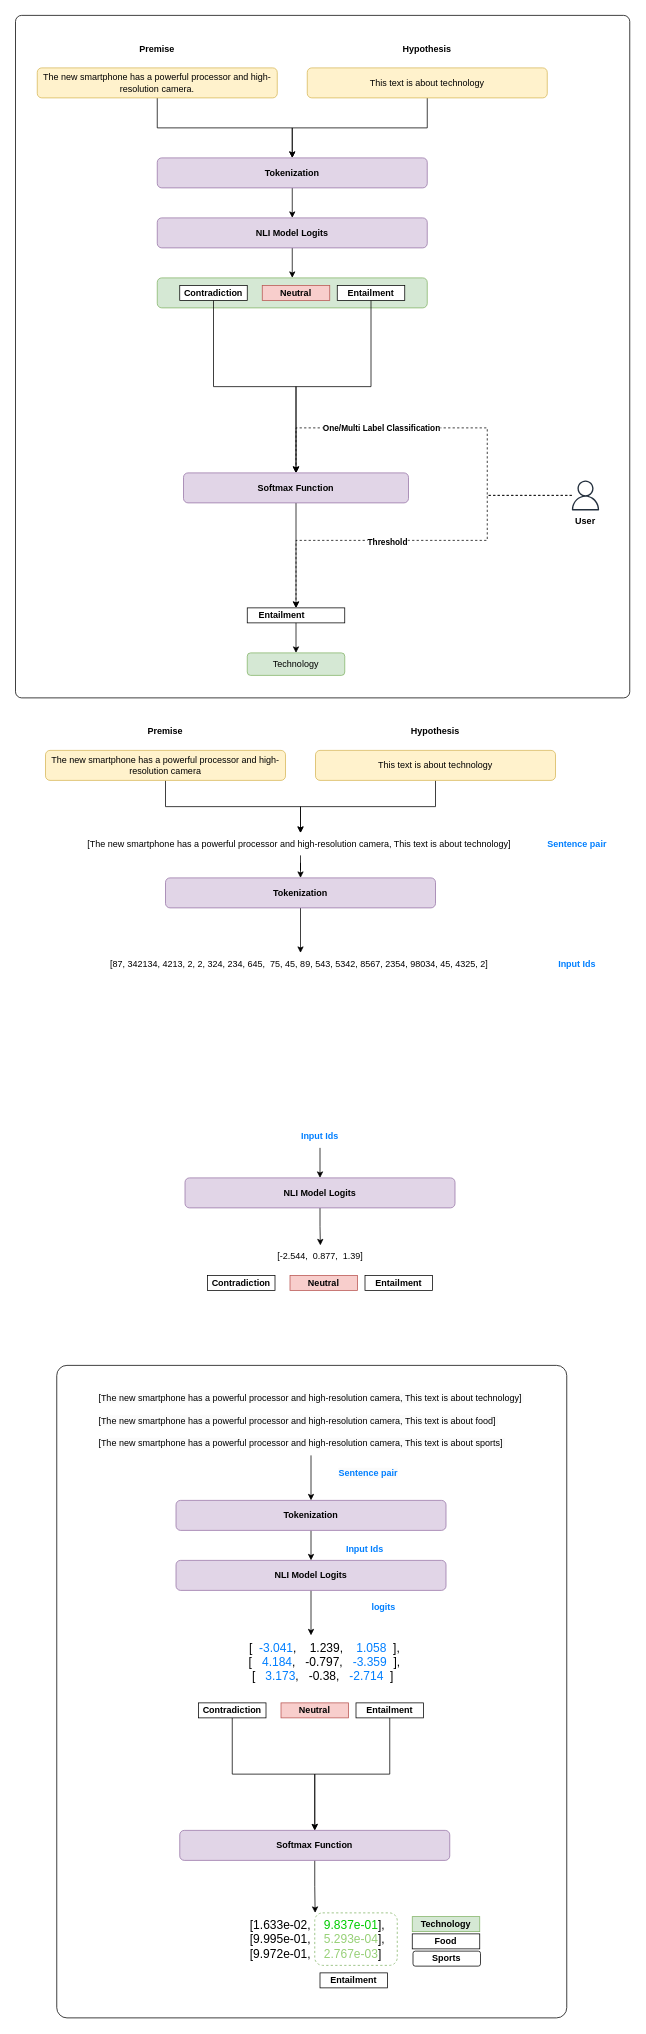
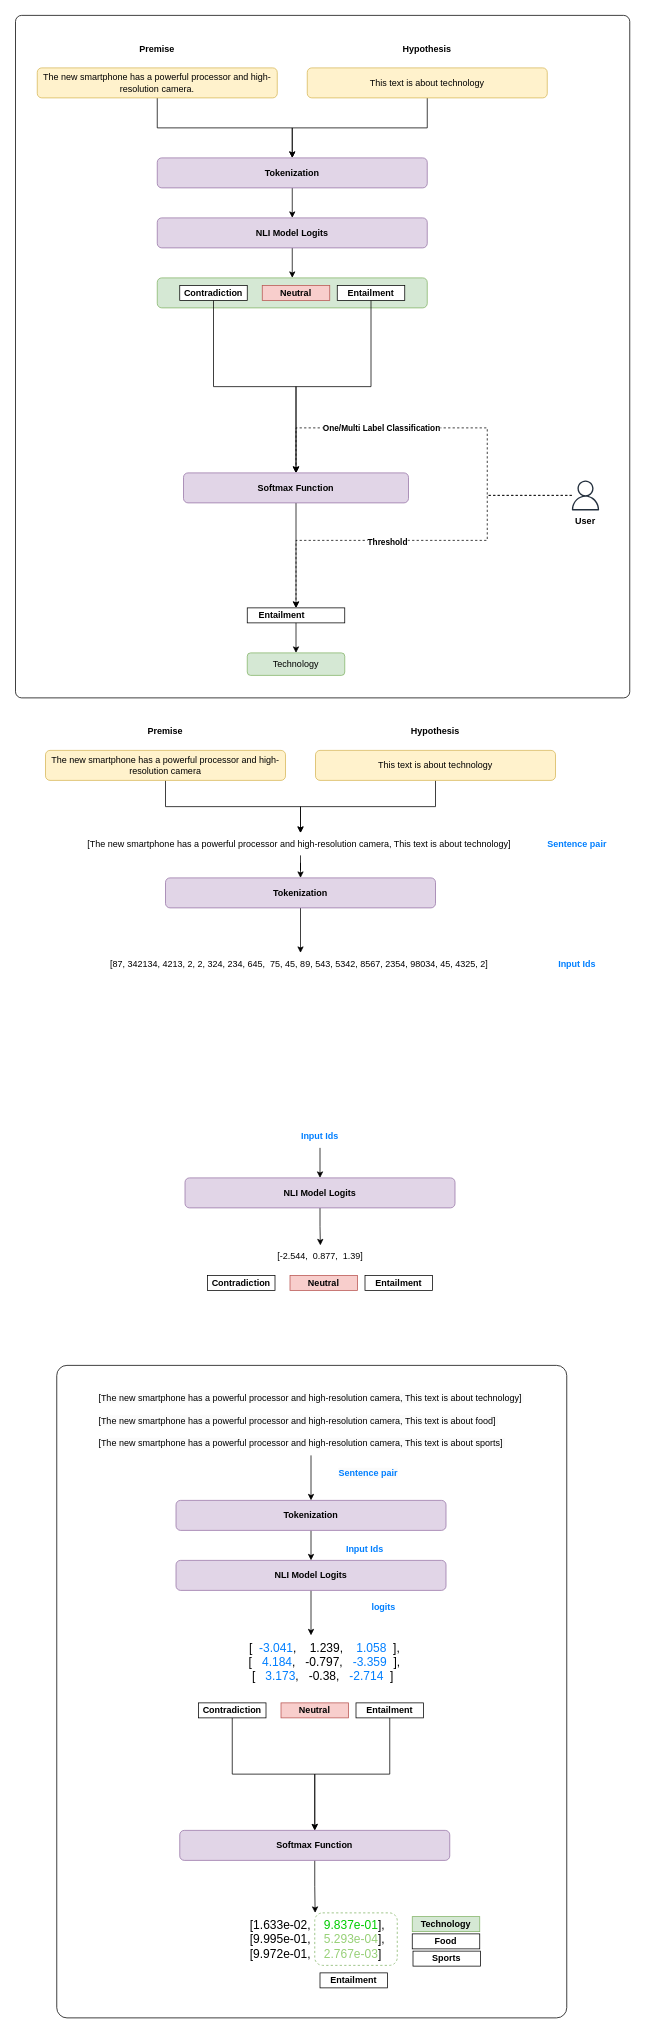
(447, 1959) -> (447, 1959)
